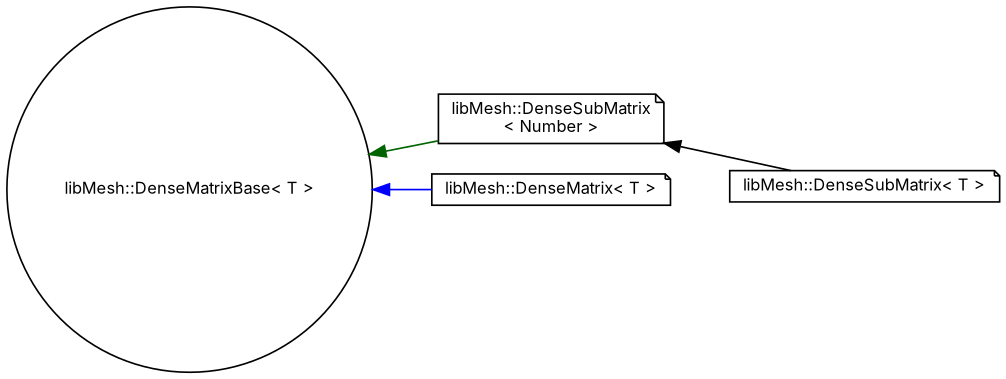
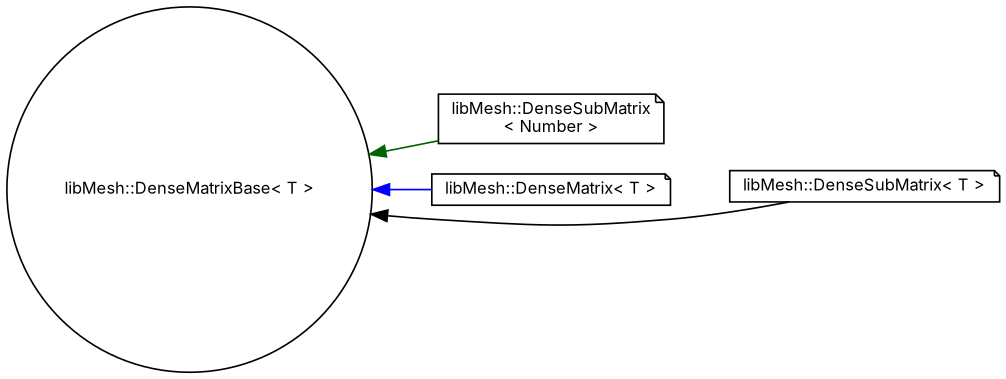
(736, 159) -> (589, 224)
